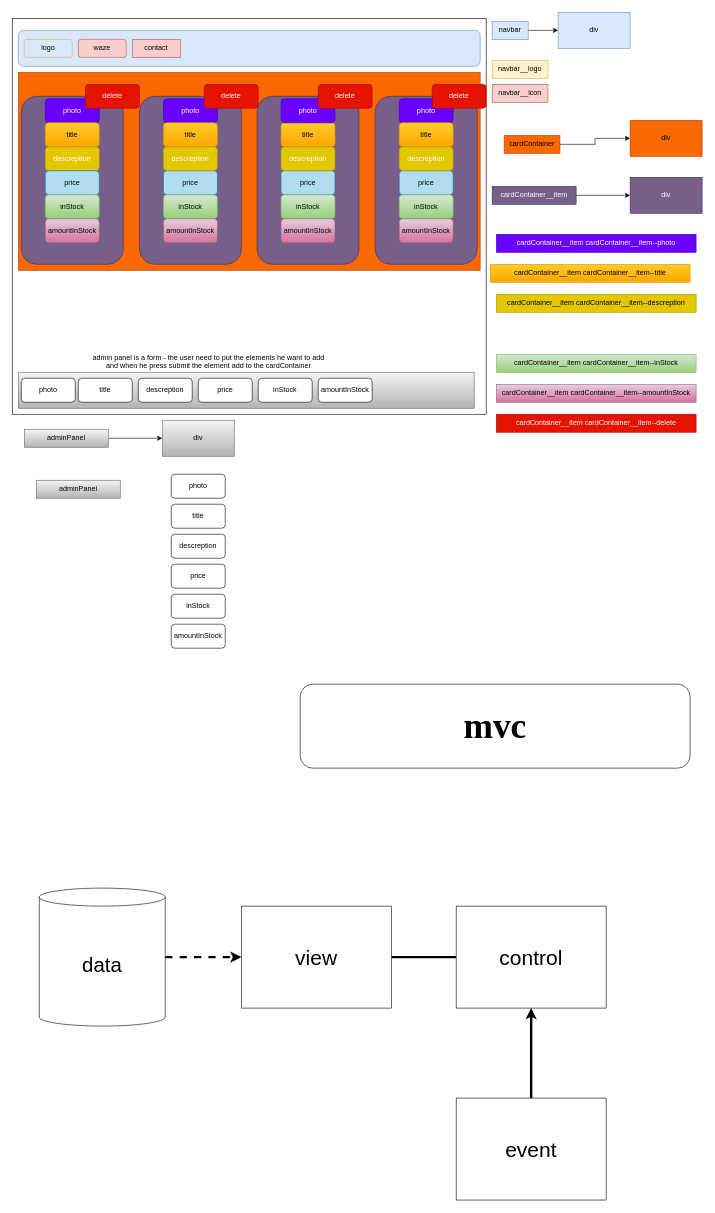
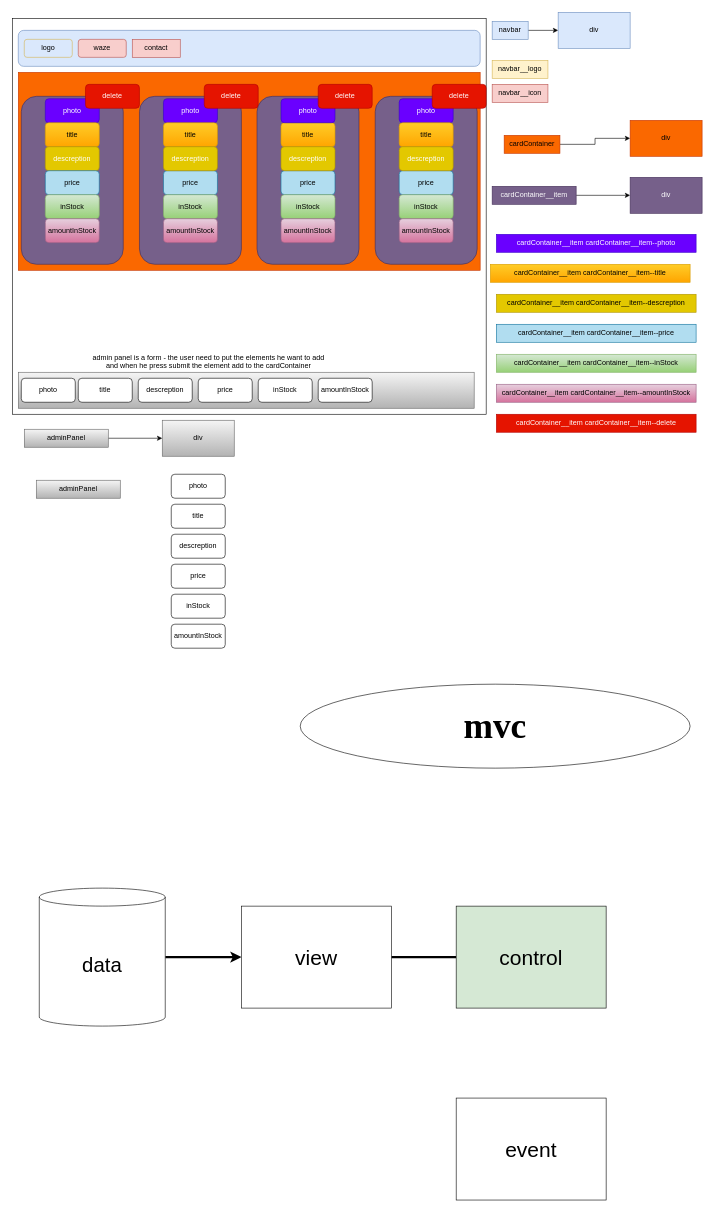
none -> (596, 333)
(495, 726) -> (495, 726)
(202, 957) -> (202, 957)
(531, 957) -> (531, 957)
(531, 1057) -> none
